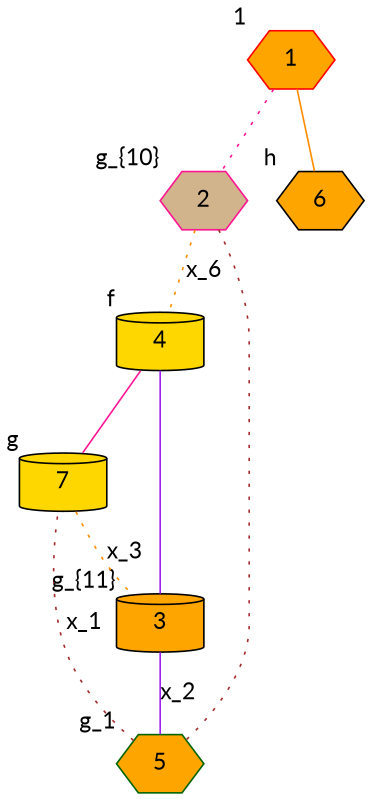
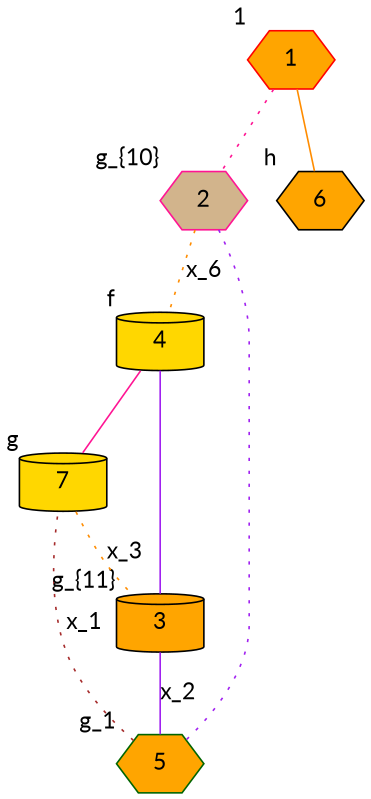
(249, 492) -> (249, 492)
